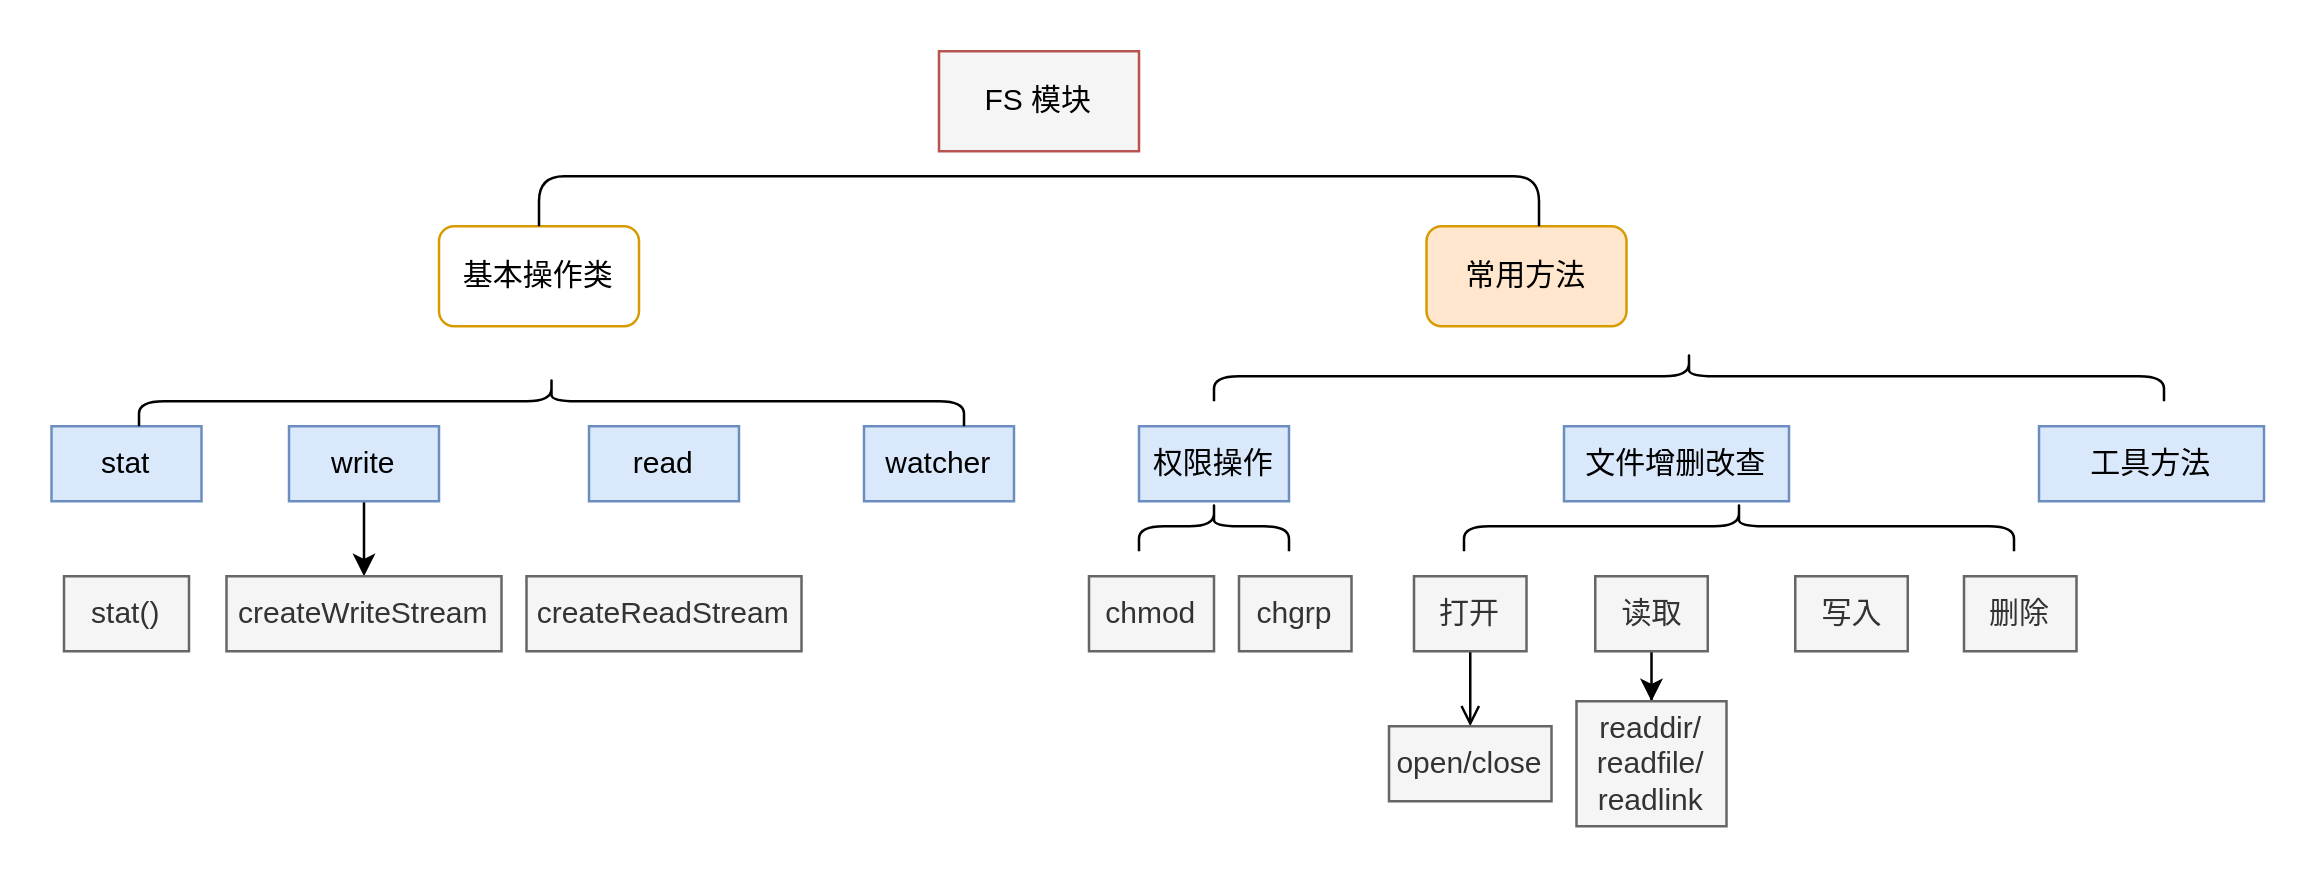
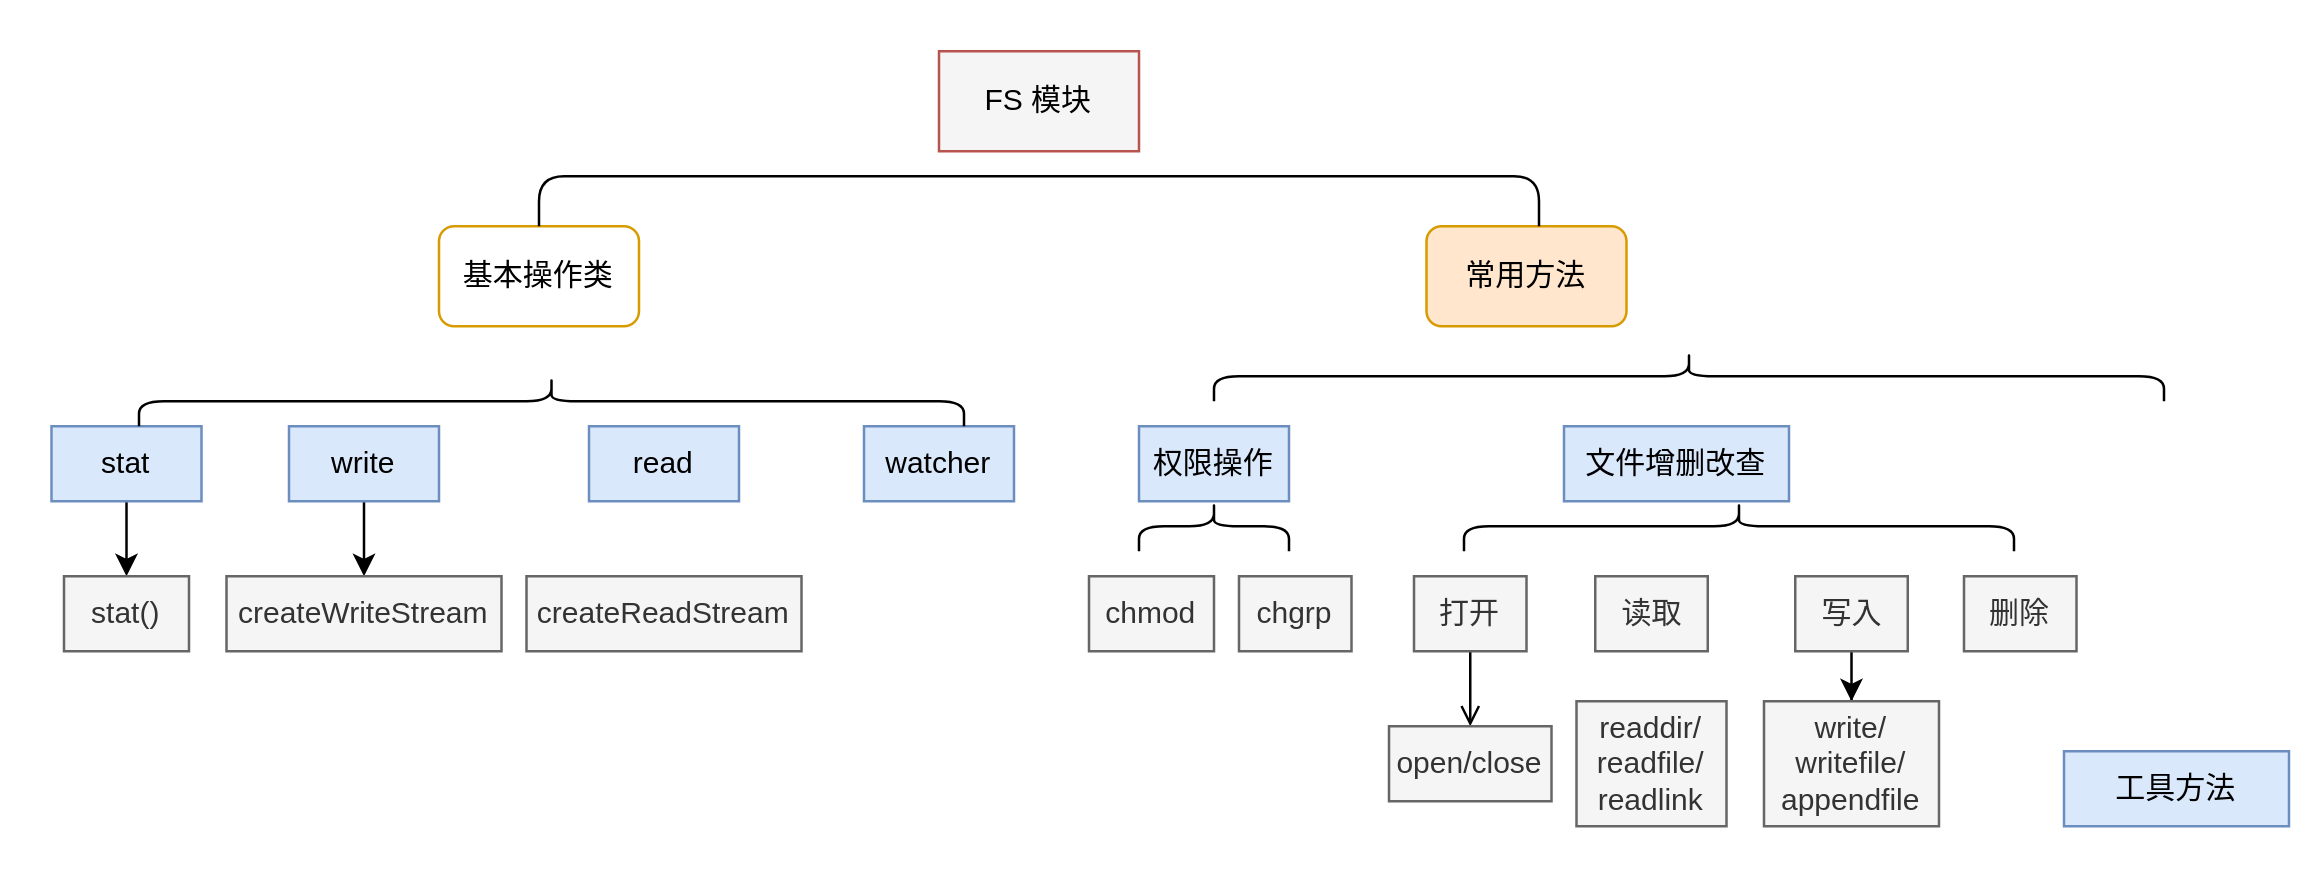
(2151, 464) -> (2176, 789)
none -> (126, 547)
(1651, 684) -> none
none -> (1851, 684)
none -> (1851, 764)
